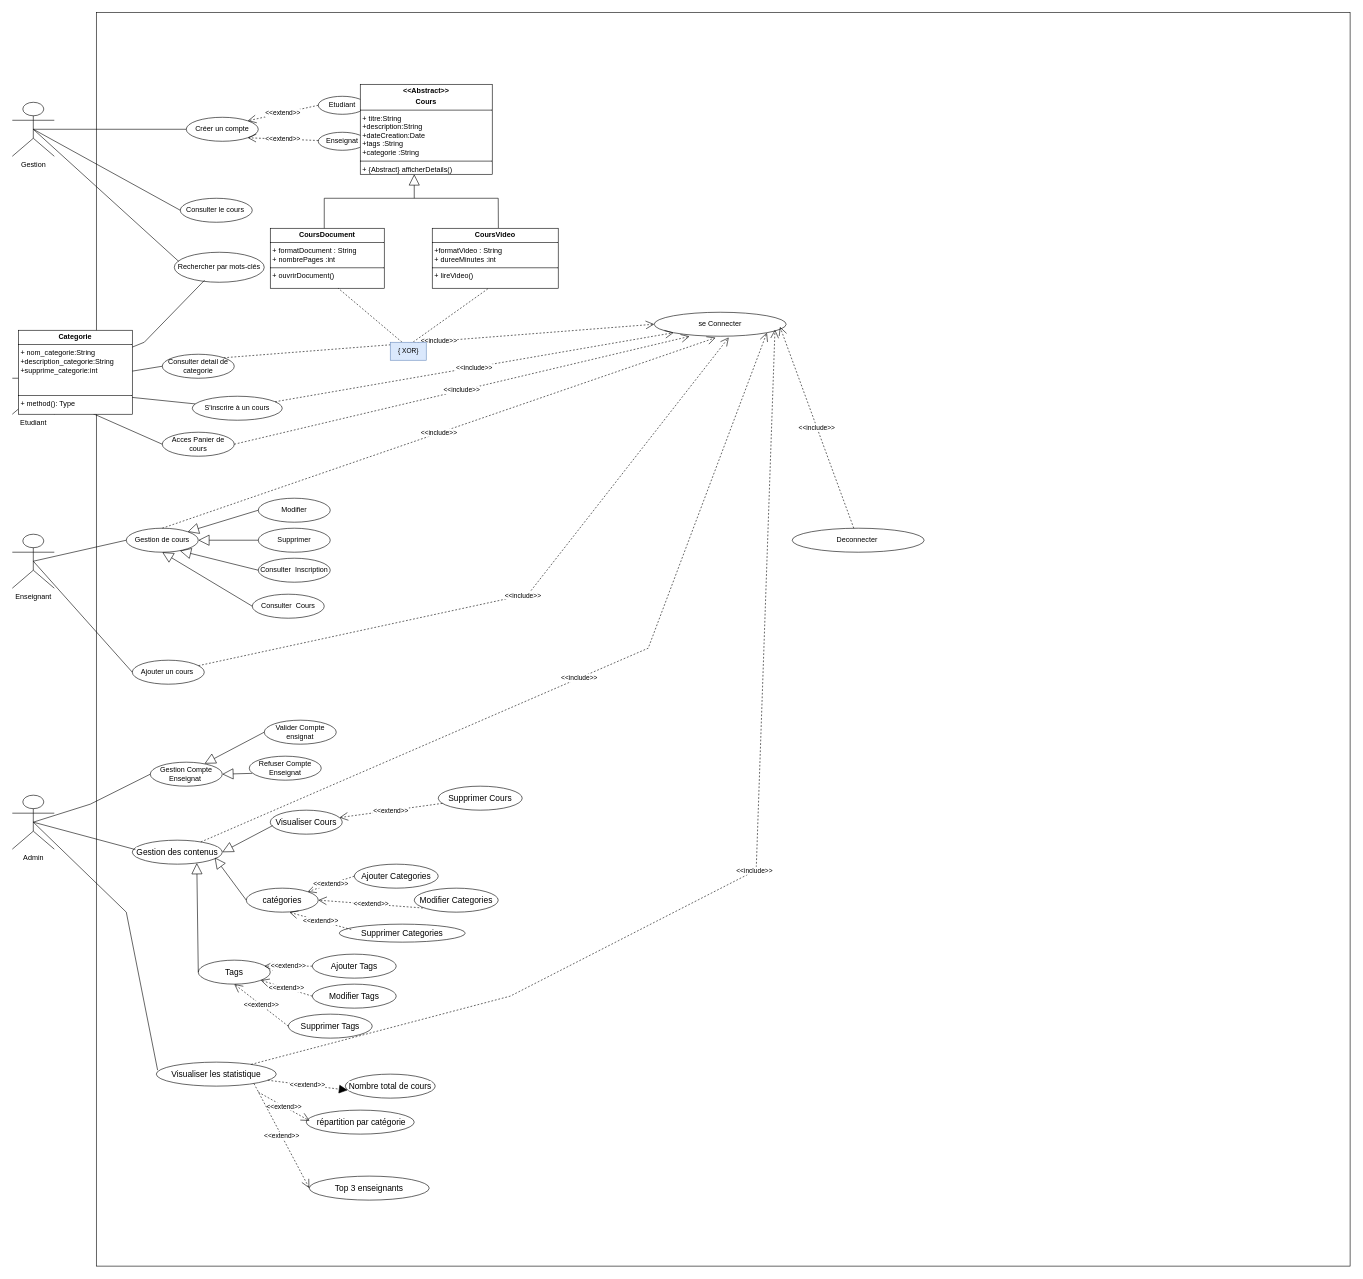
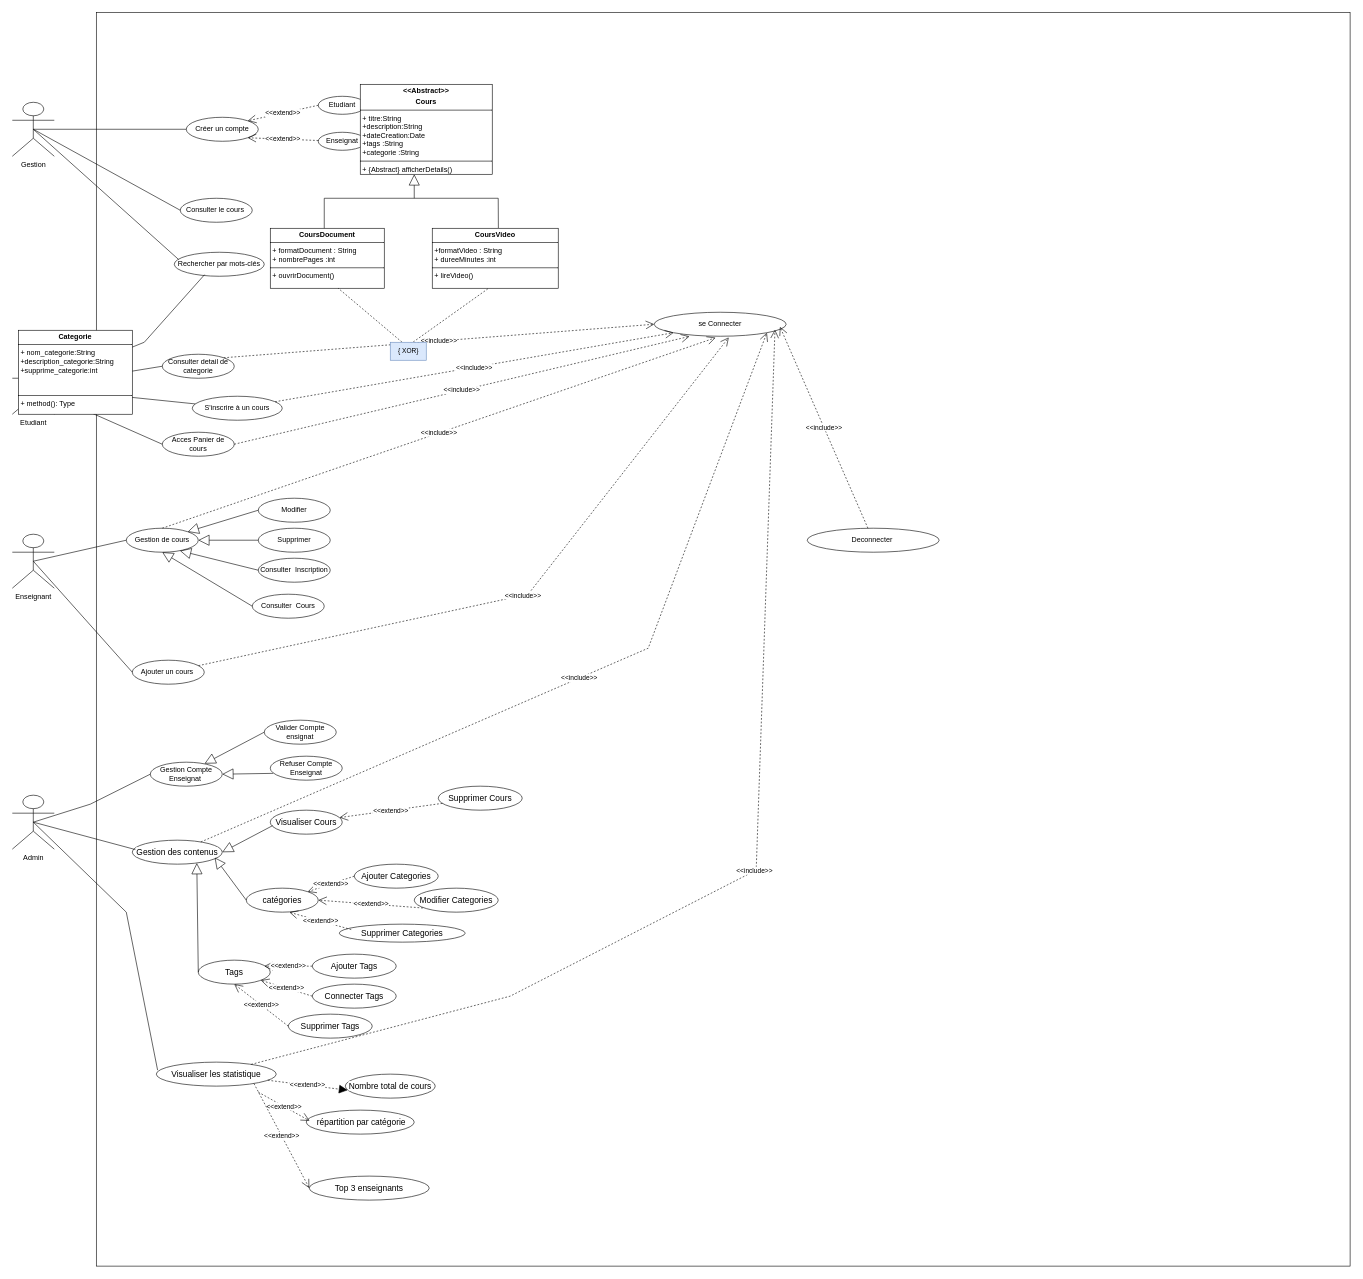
(219, 267) -> (219, 264)
(858, 540) -> (873, 540)
(285, 768) -> (306, 768)
(354, 996) -> (354, 996)
